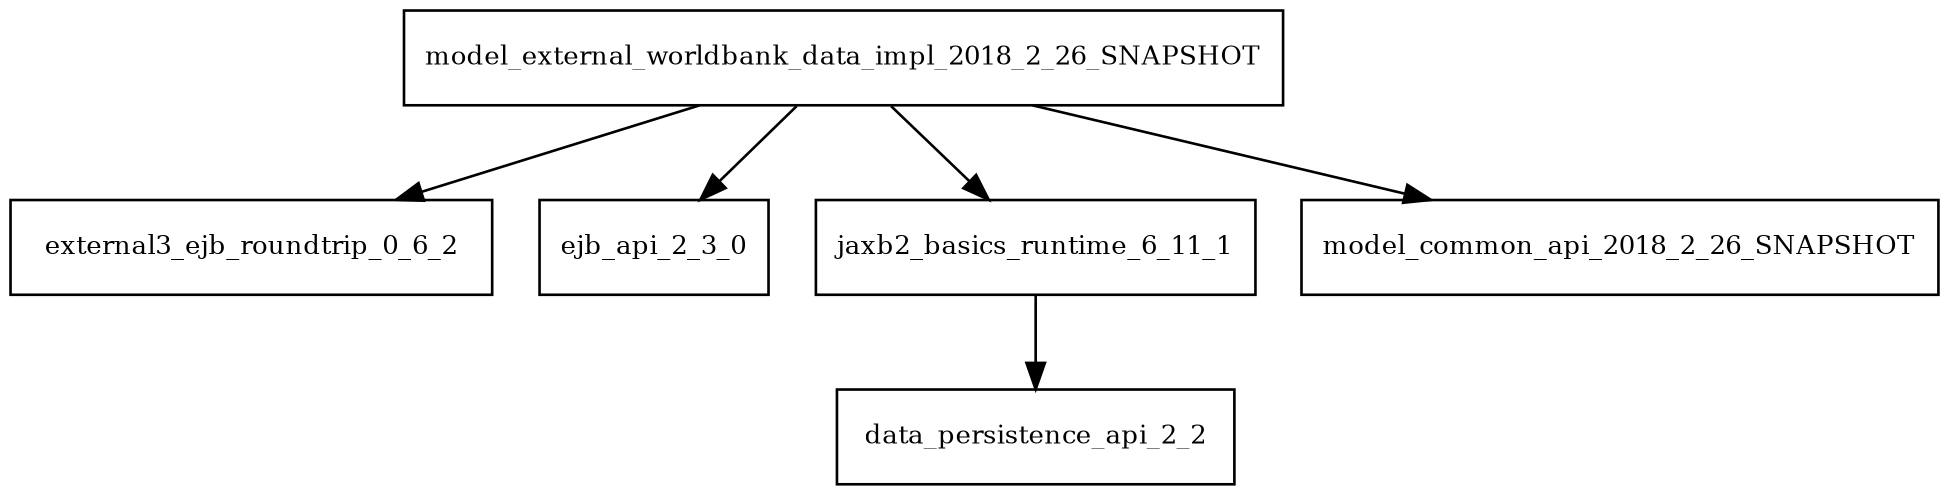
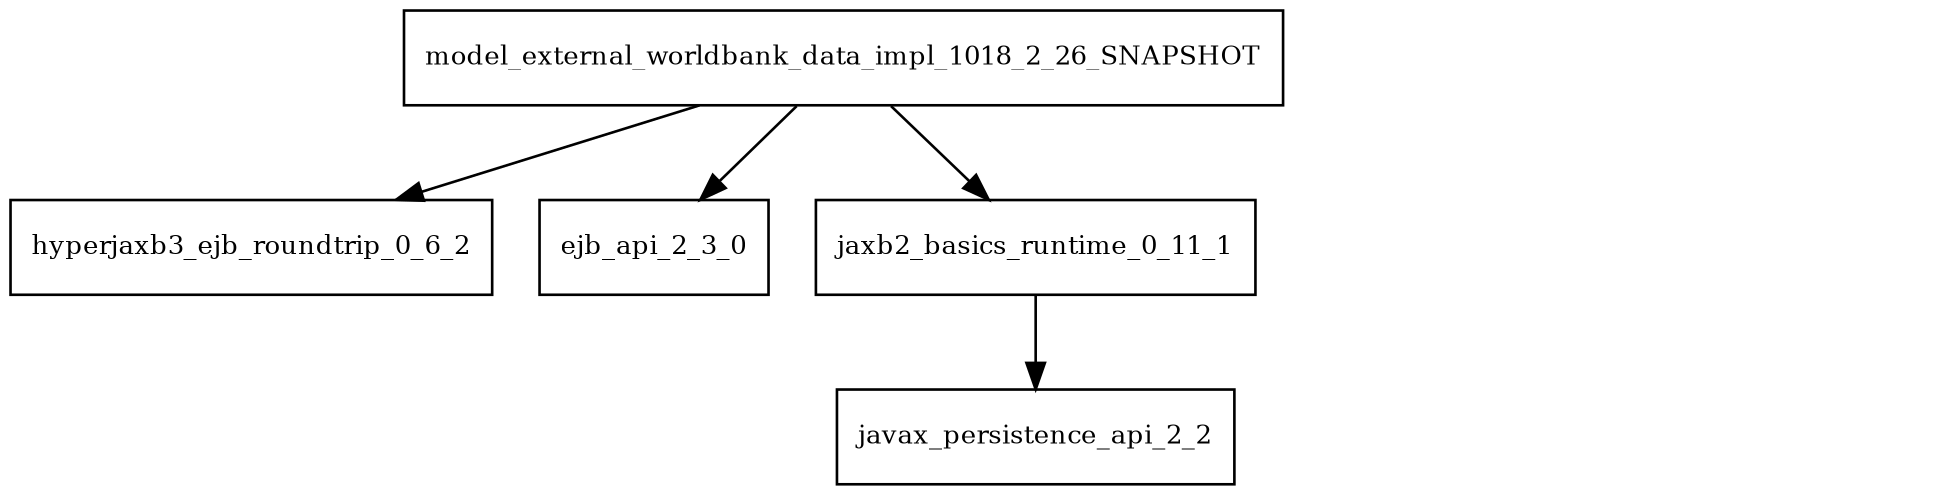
(844, 58) -> (844, 58)
(251, 247) -> (251, 247)
(1036, 247) -> (1036, 247)
(1620, 247) -> none
(1036, 437) -> (1036, 437)
